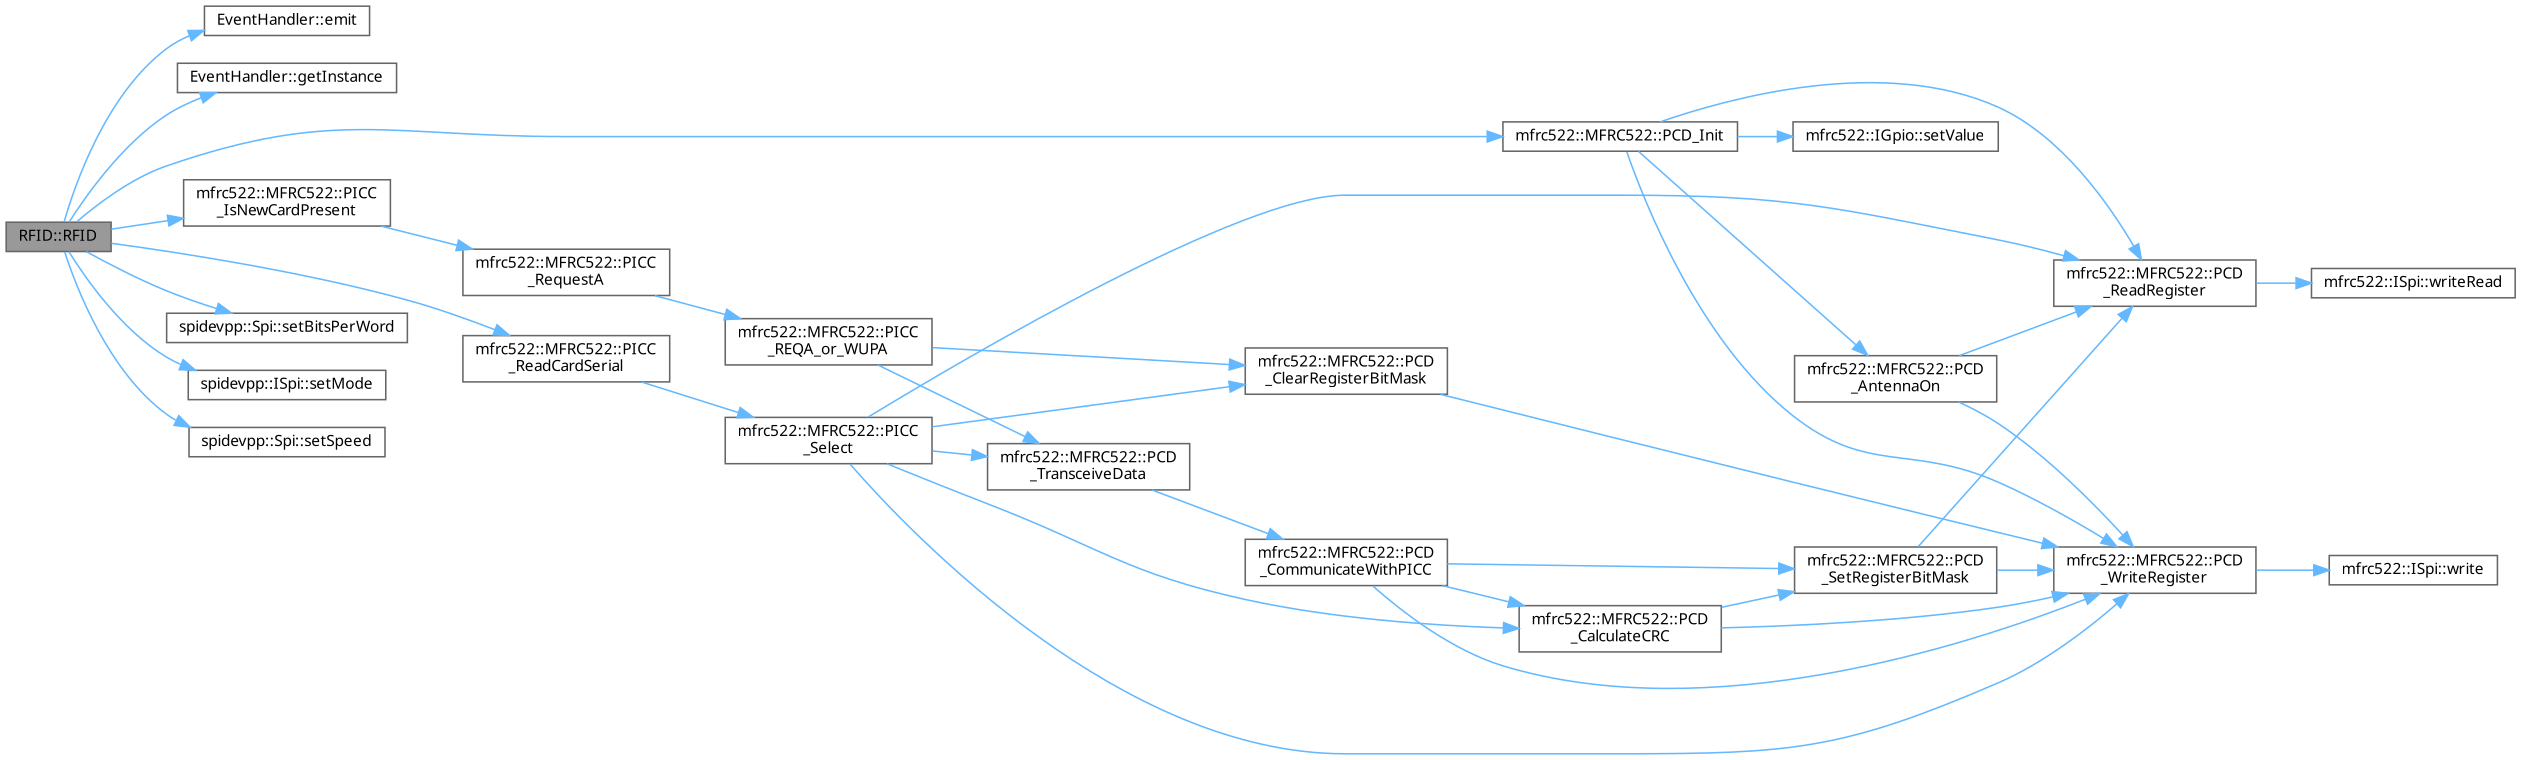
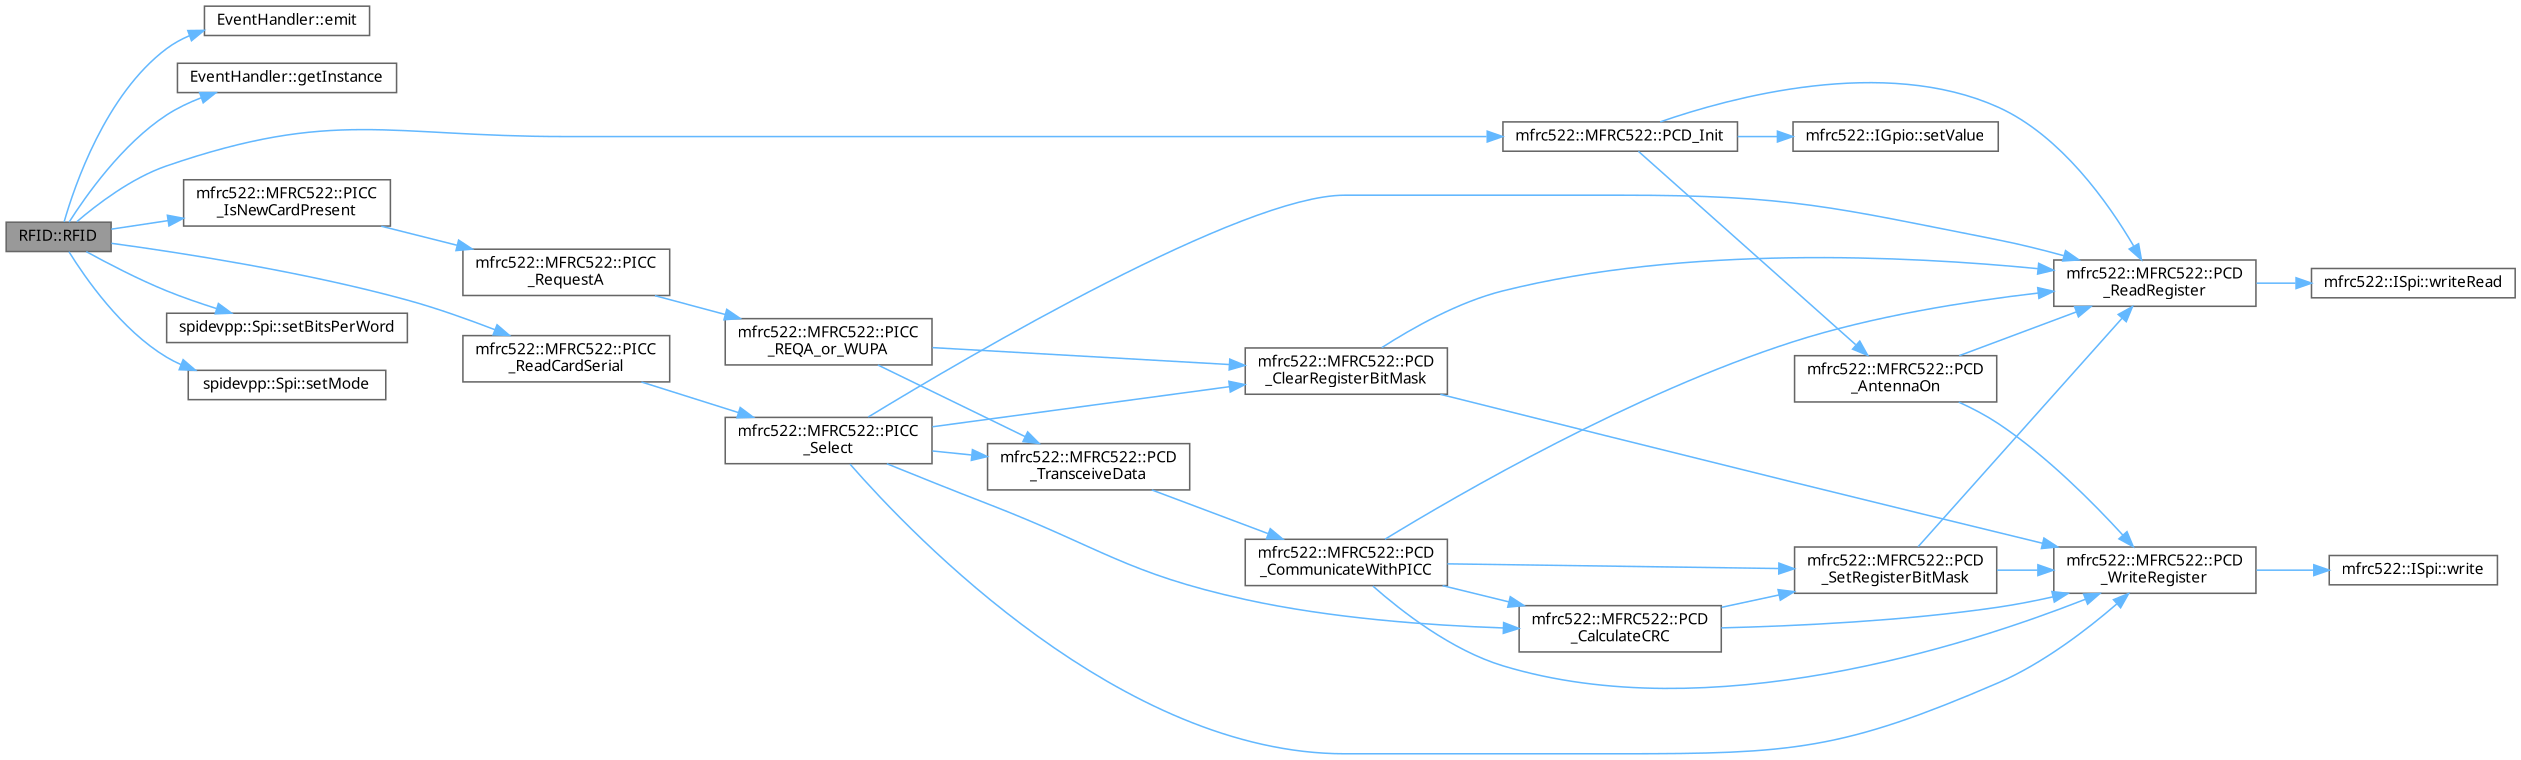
none -> (1702, 262)
none -> (1698, 378)
(287, 385) -> (287, 385)
(1802, 422) -> none
(287, 442) -> none
